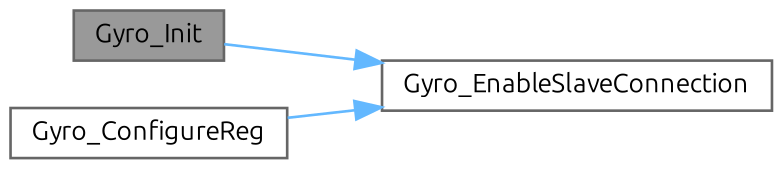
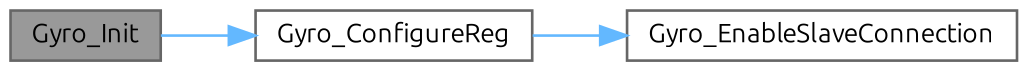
(290, 52) -> (195, 36)
